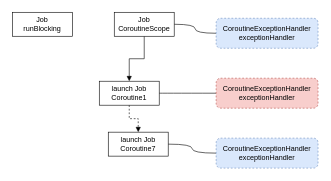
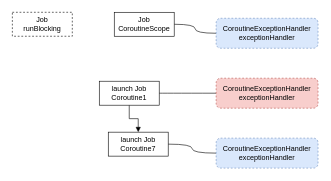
(42, 24) -> (42, 24)
(144, 59) -> none
(130, 119) -> (130, 119)
